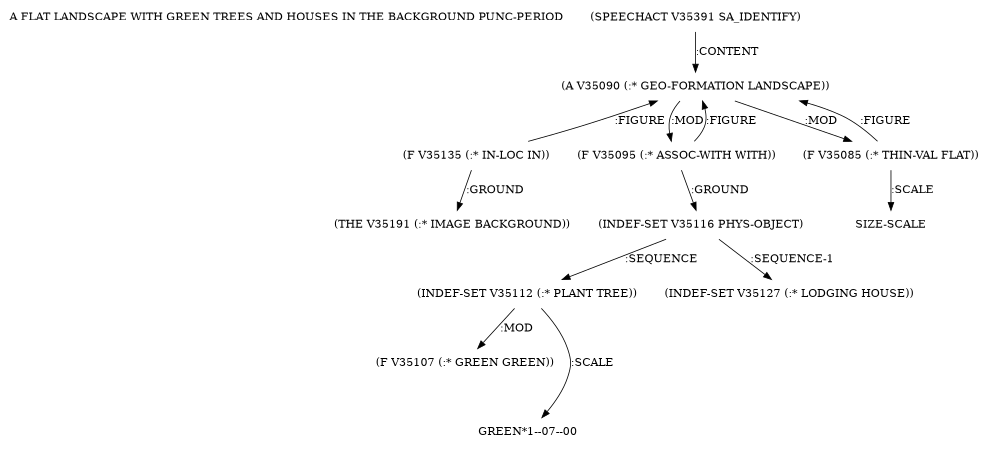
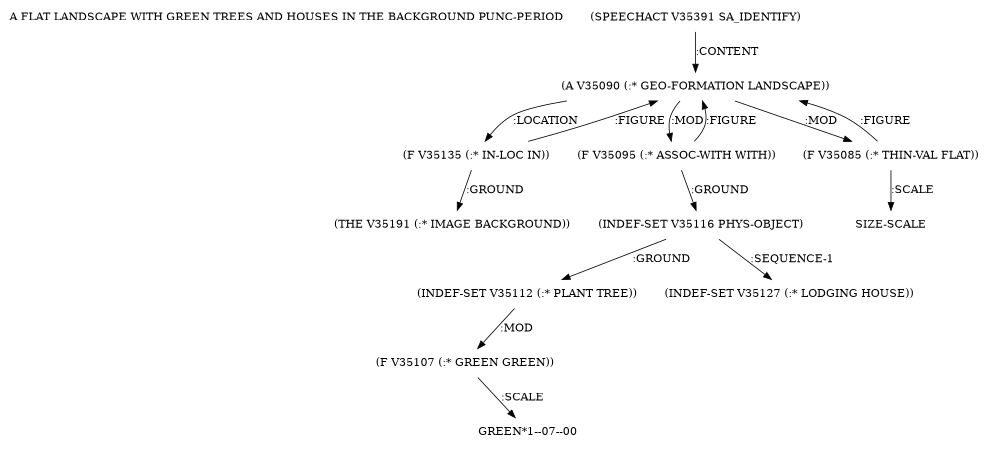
none -> (525, 110)
(661, 259) -> (661, 259)
(570, 359) -> (494, 395)
